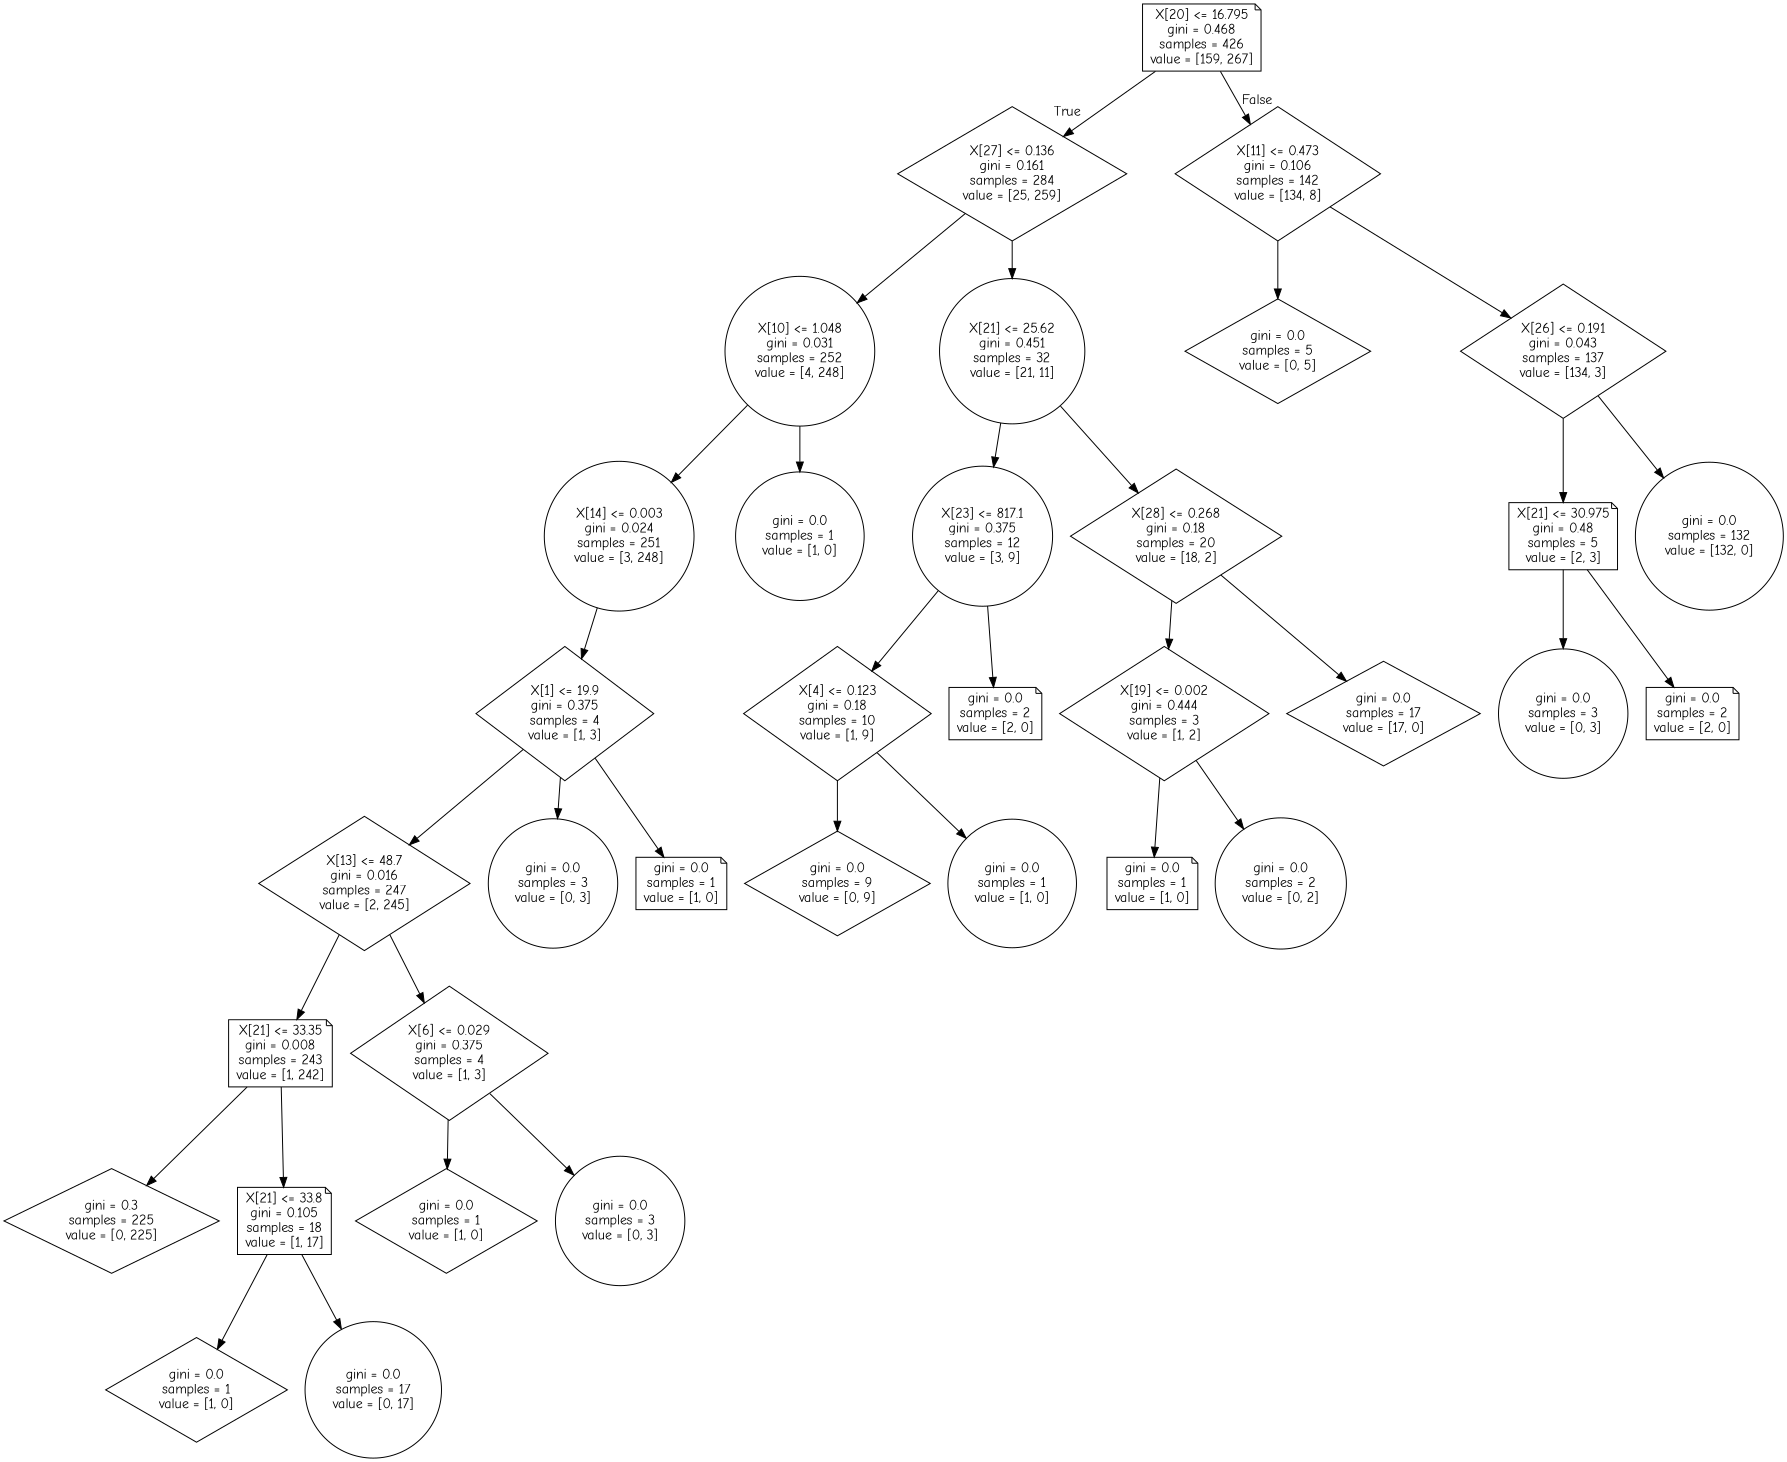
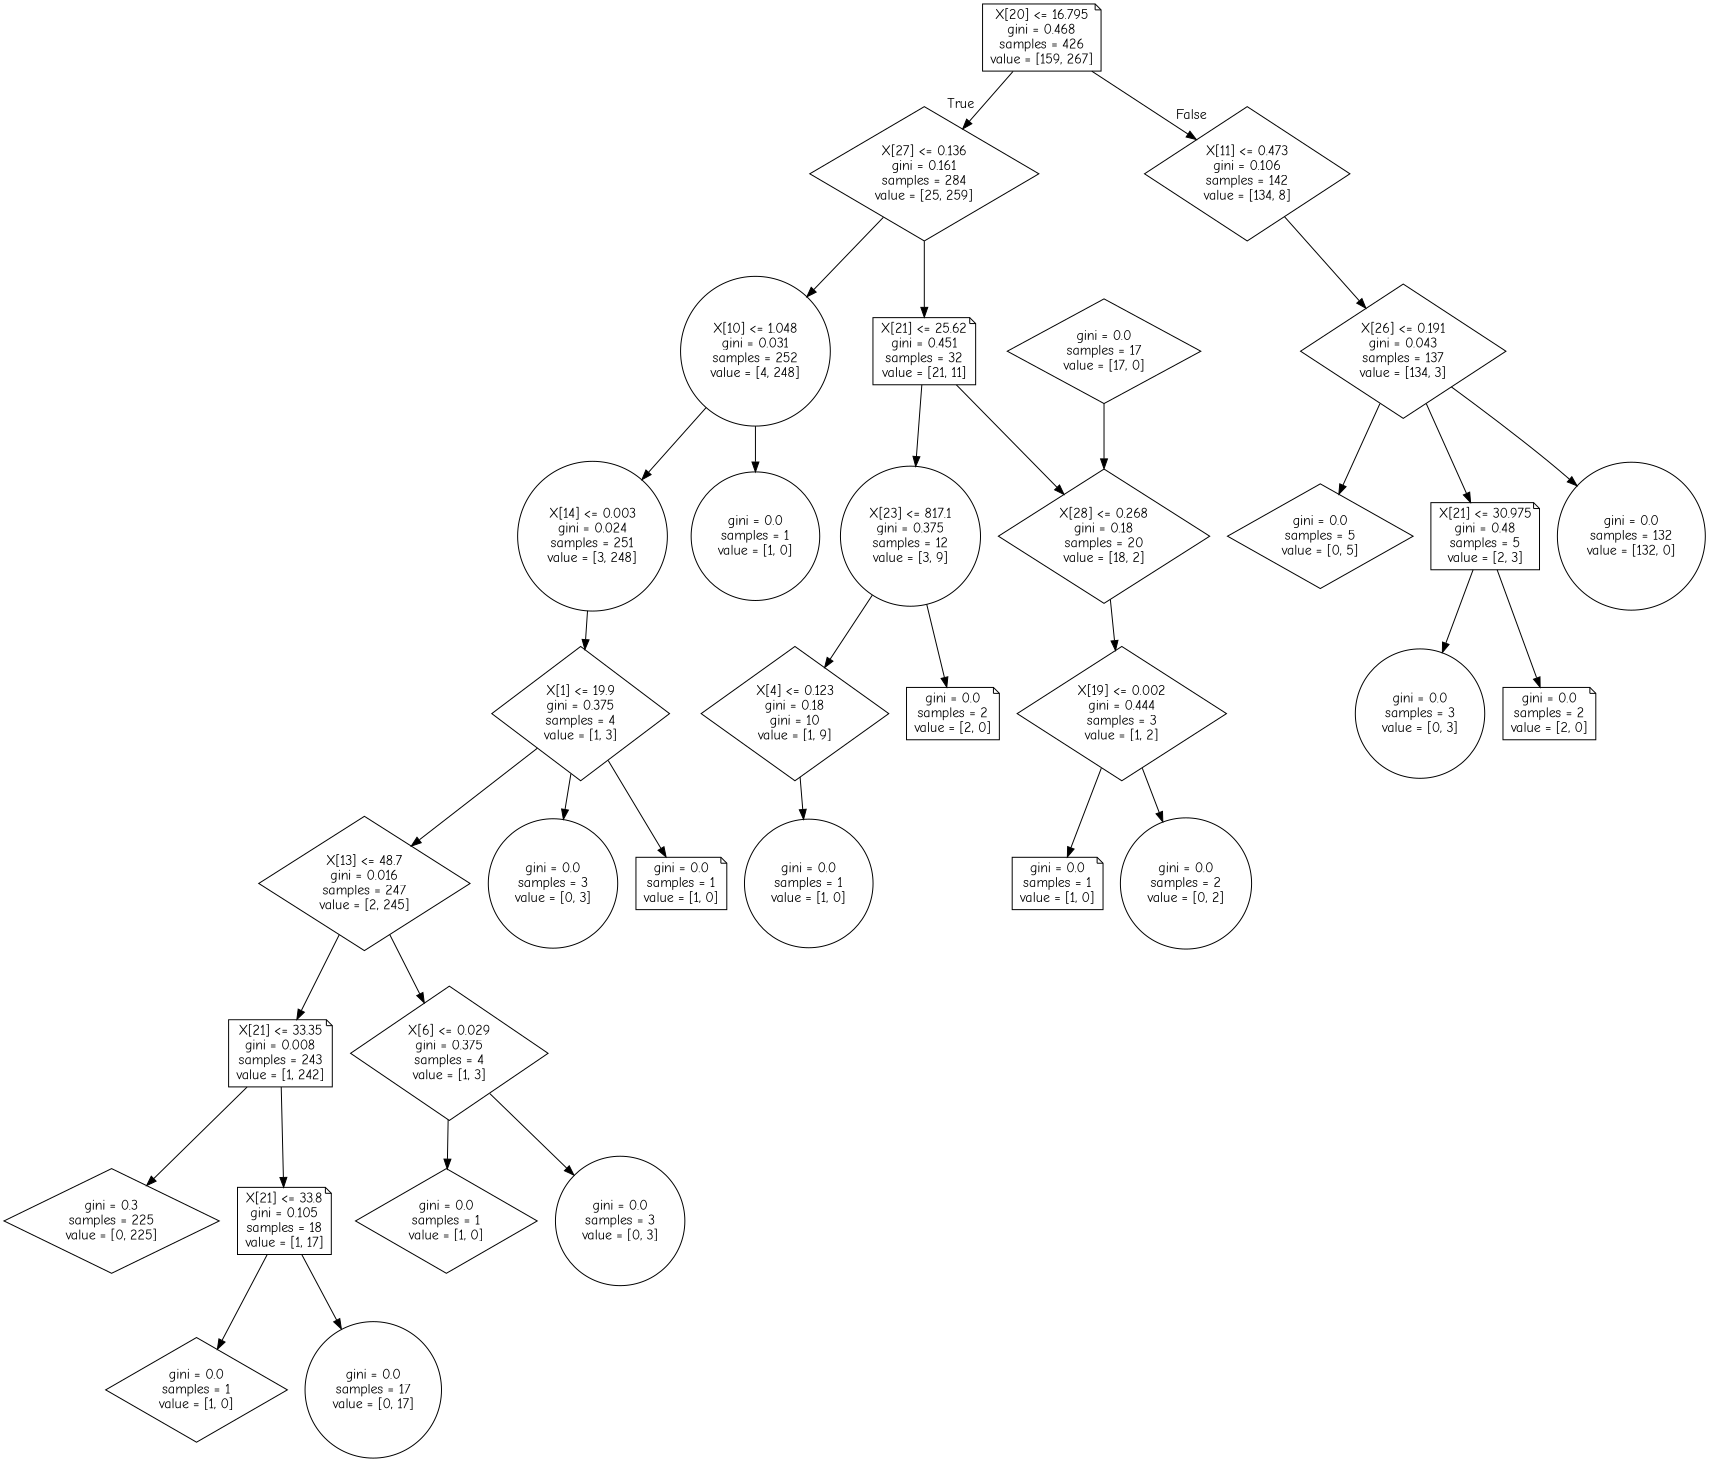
(1278, 265) -> (1361, 444)
(1012, 351) -> (924, 351)
(1280, 625) -> (1104, 431)
(837, 714) -> (795, 714)
(837, 884) -> none
